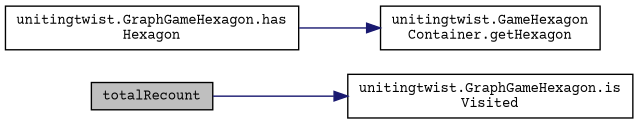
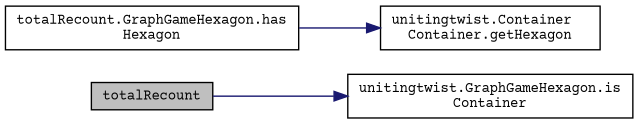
(152, 28) -> (152, 28)
(490, 28) -> (490, 28)
(490, 96) -> (490, 96)
